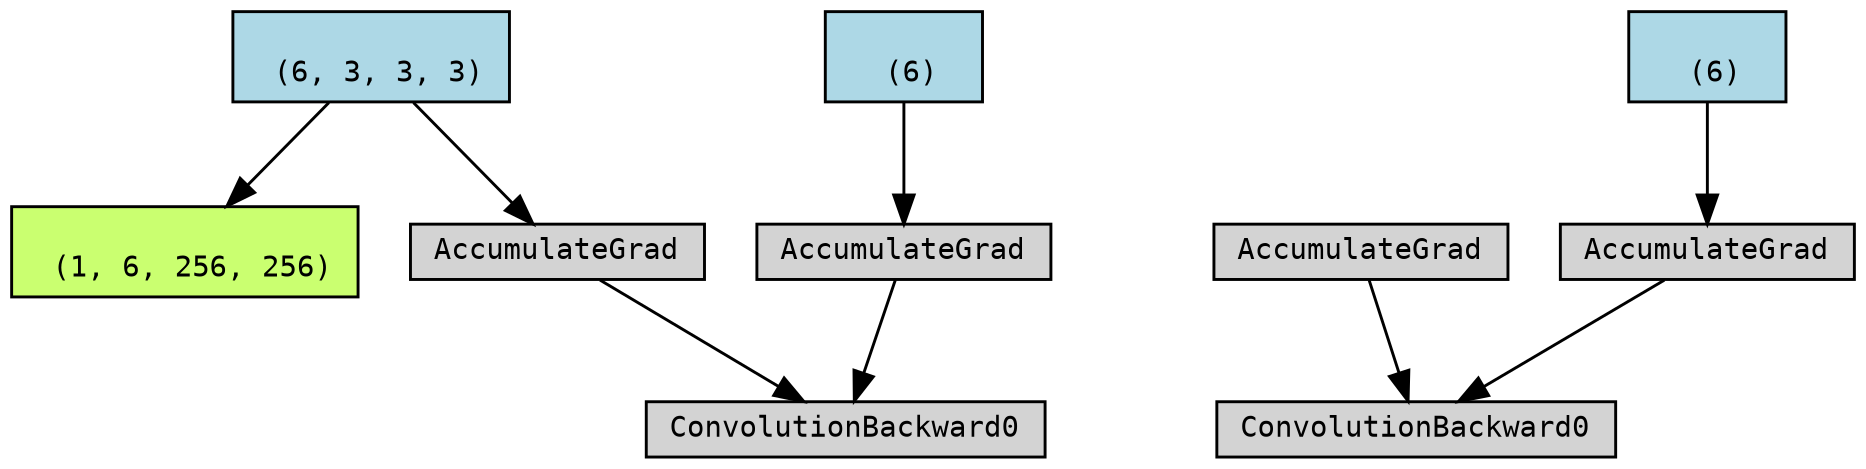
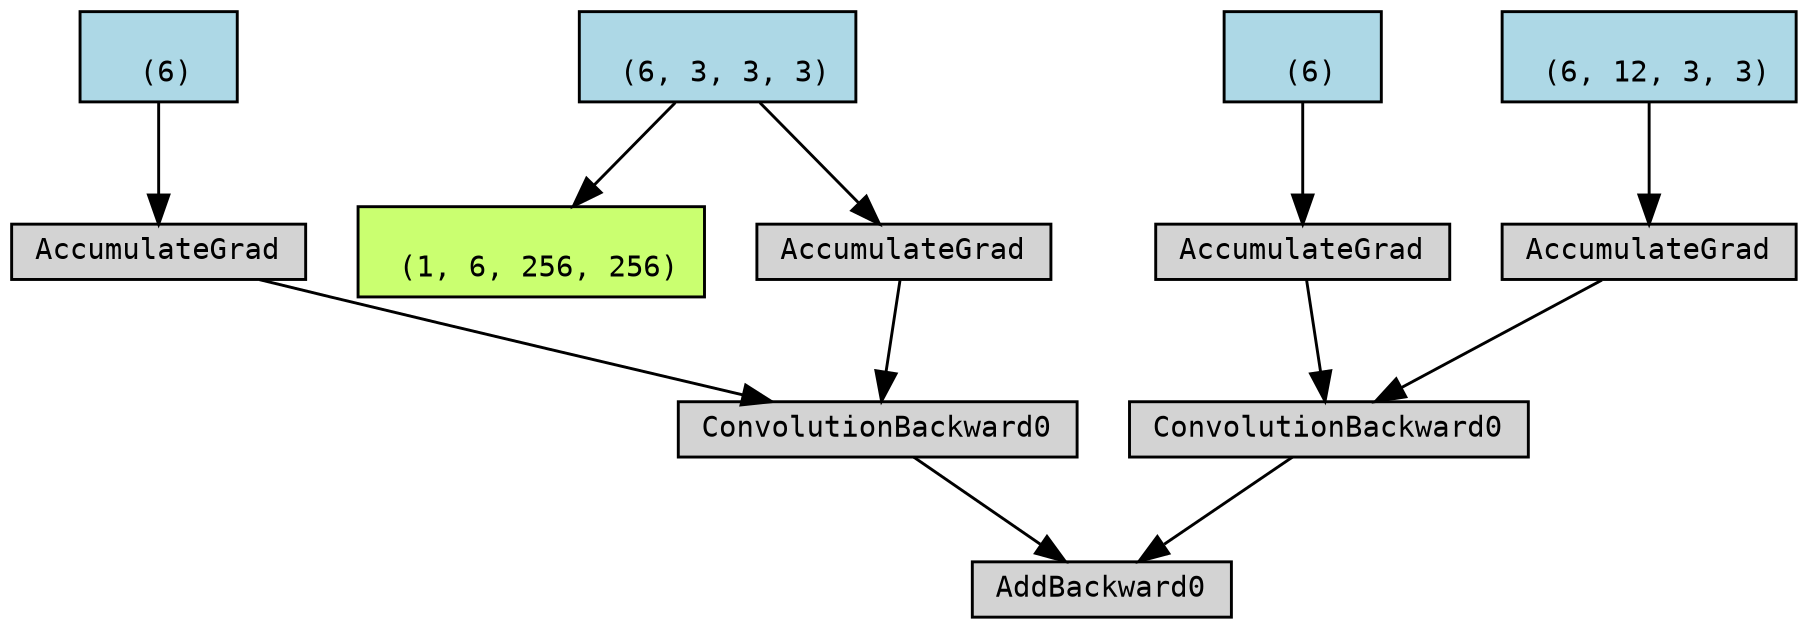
none -> (1649, 57)
none -> (1102, 590)
